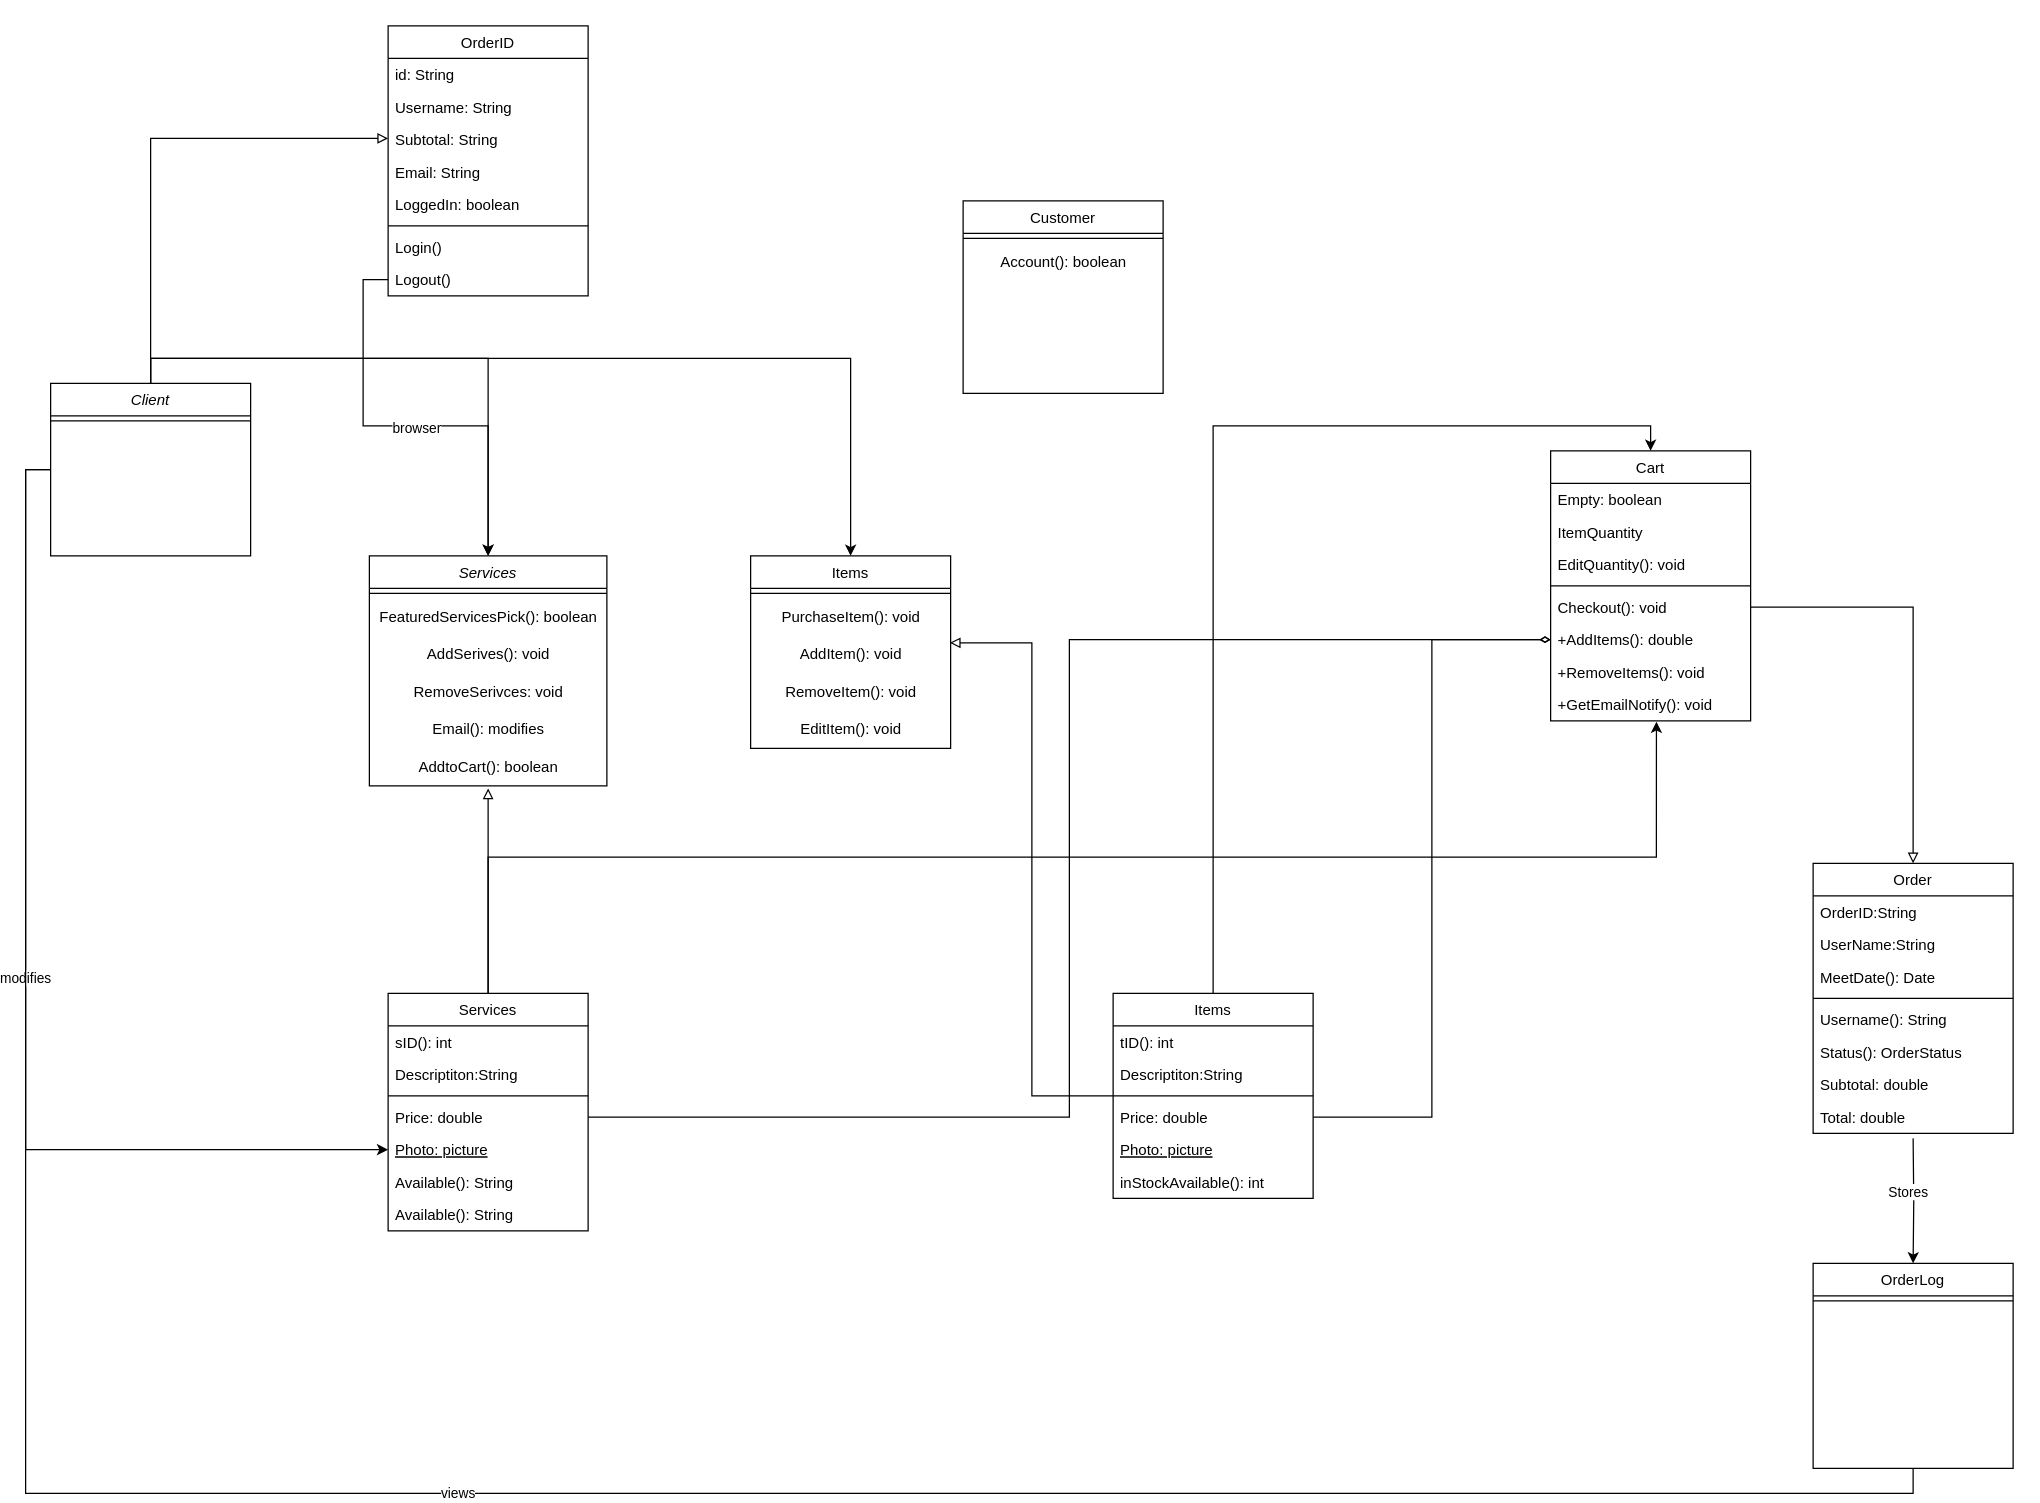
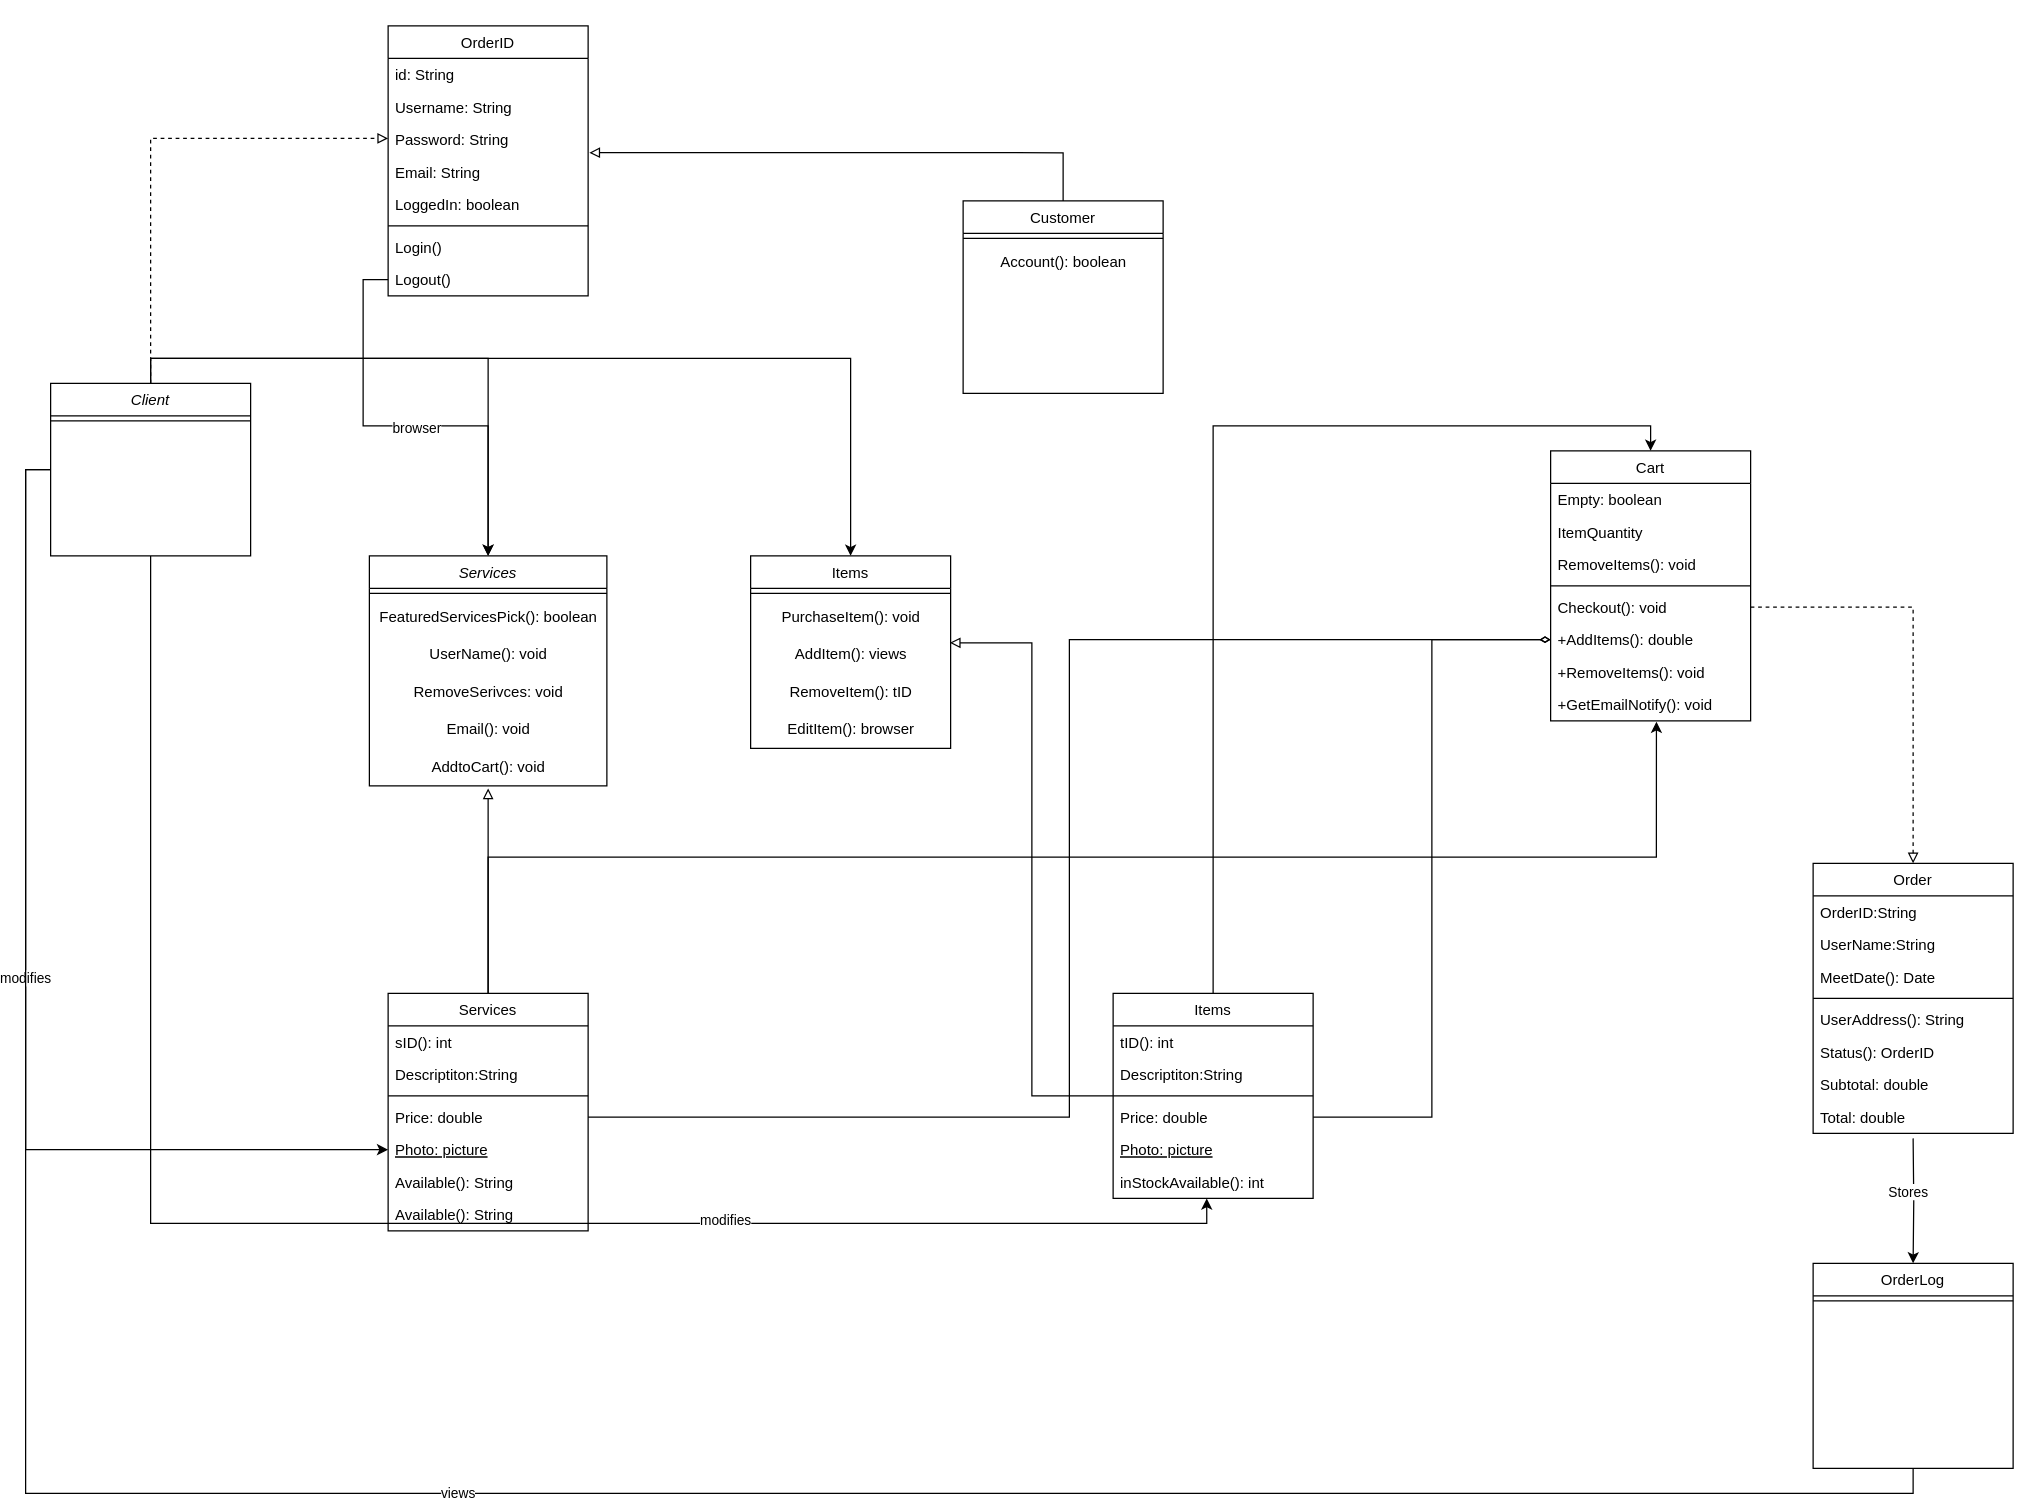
(155, 138) -> (155, 138)
(454, 140) -> (456, 140)
none -> (856, 152)
(1632, 565) -> (1631, 565)
(1913, 648) -> (1913, 648)
(489, 654) -> (489, 654)
(851, 654) -> (851, 654)
(851, 692) -> (851, 692)
(489, 729) -> (489, 729)
(851, 729) -> (851, 729)
(489, 767) -> (489, 767)
(1890, 1020) -> (1902, 1020)
(1904, 1053) -> (1888, 1053)
none -> (354, 1223)
